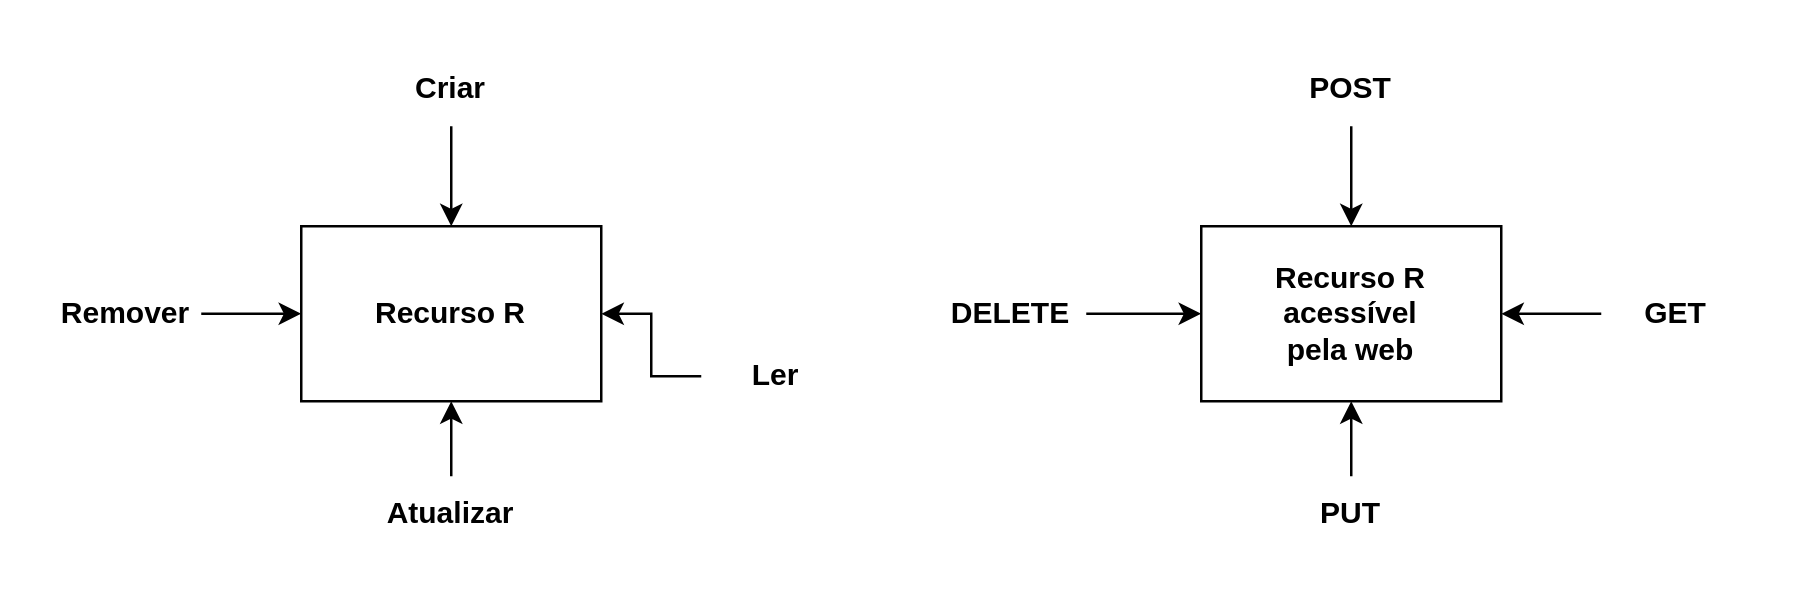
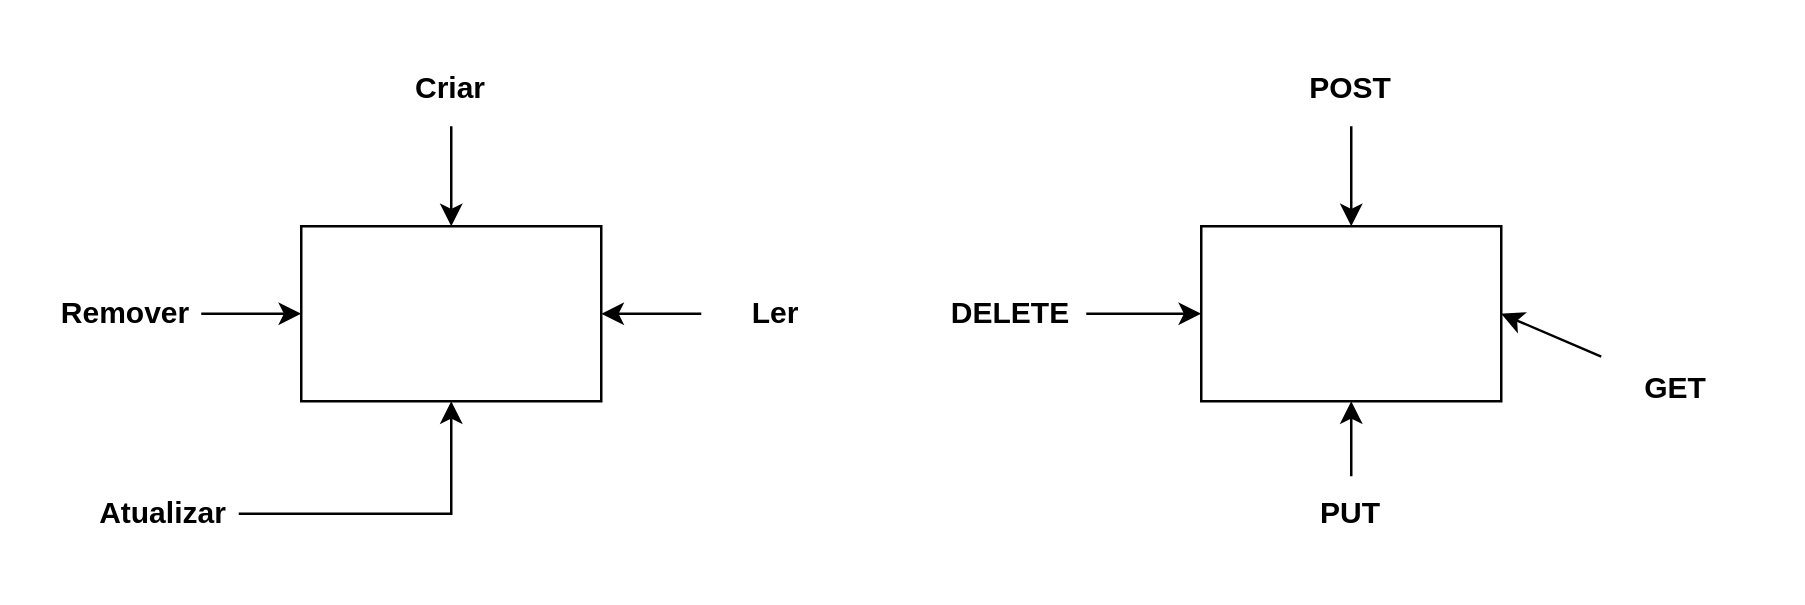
(451, 314) -> none
(1351, 314) -> none
(1676, 314) -> (1676, 389)
(776, 376) -> (776, 314)
(451, 514) -> (164, 514)
